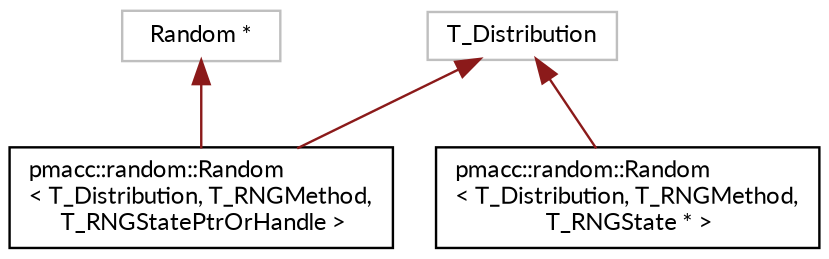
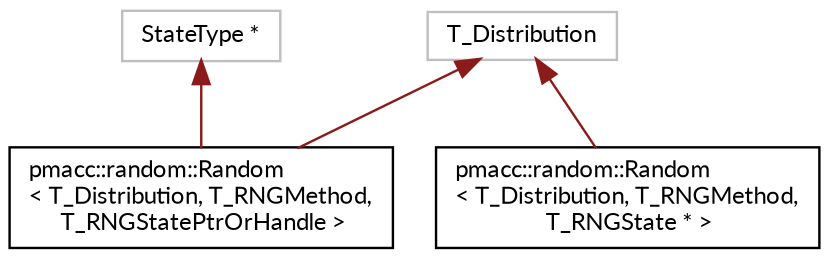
(201, 36) -> (201, 36)
